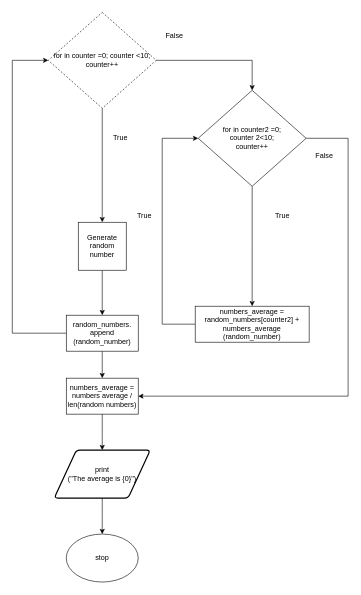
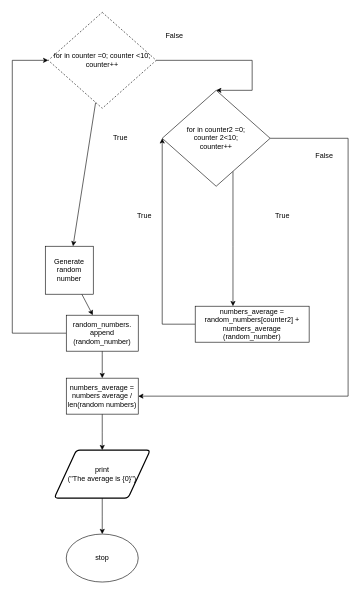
(252, 138) -> (216, 138)
(102, 246) -> (69, 270)
